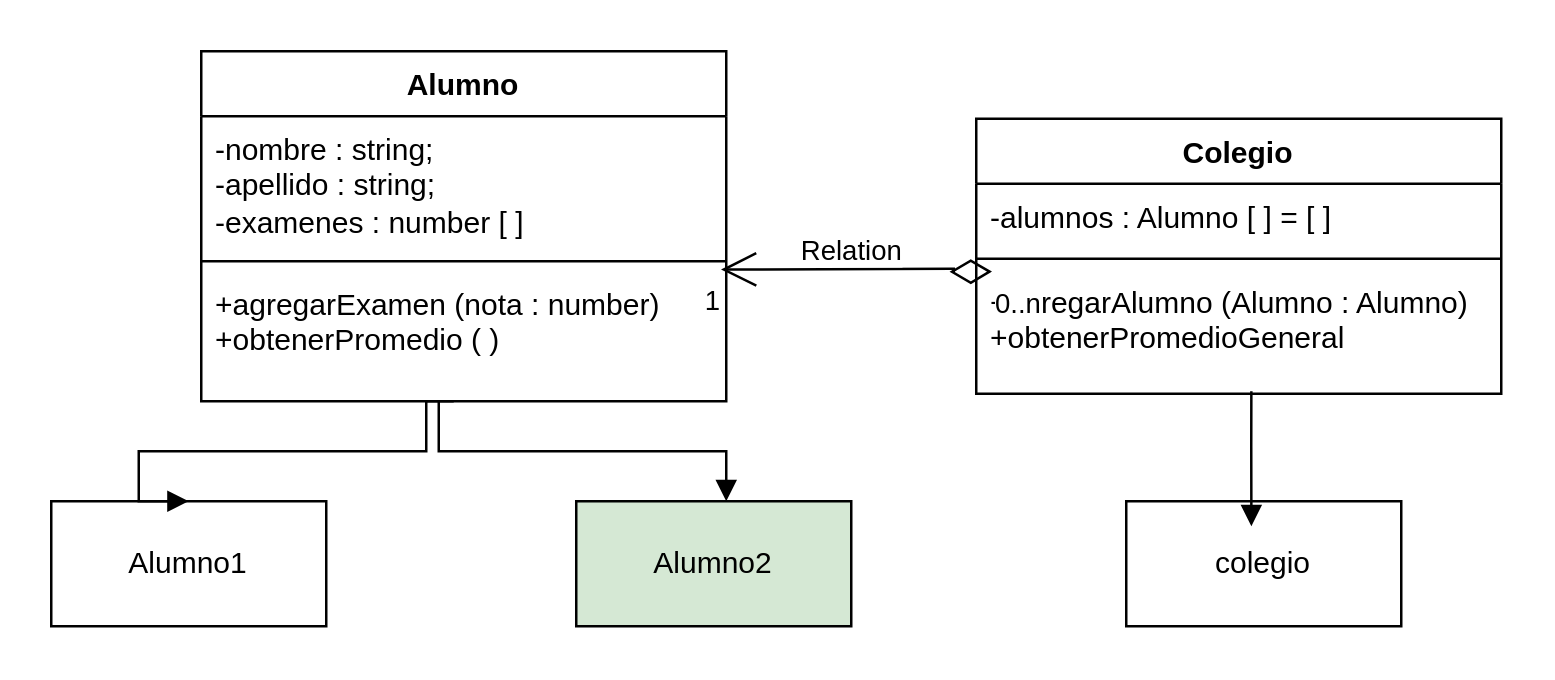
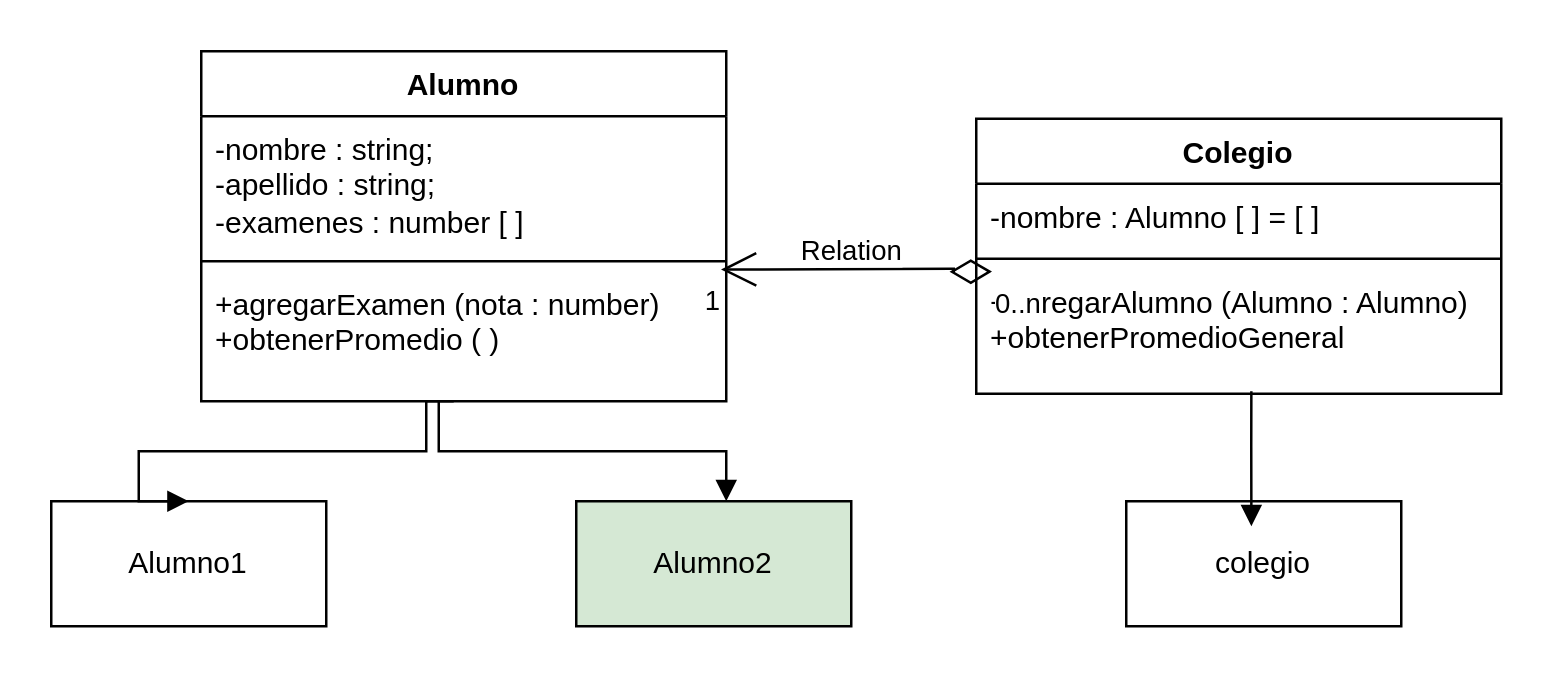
(1179, 219) -> (1175, 219)
